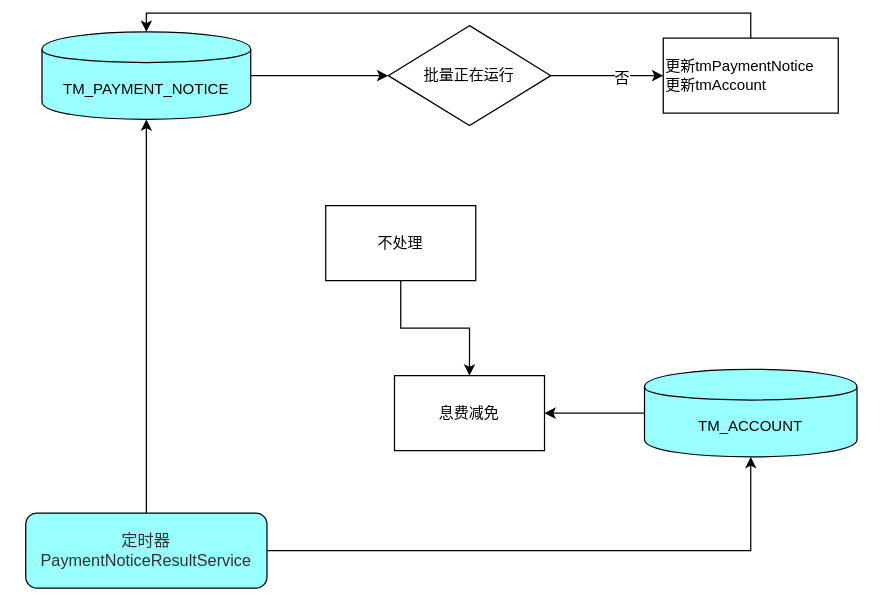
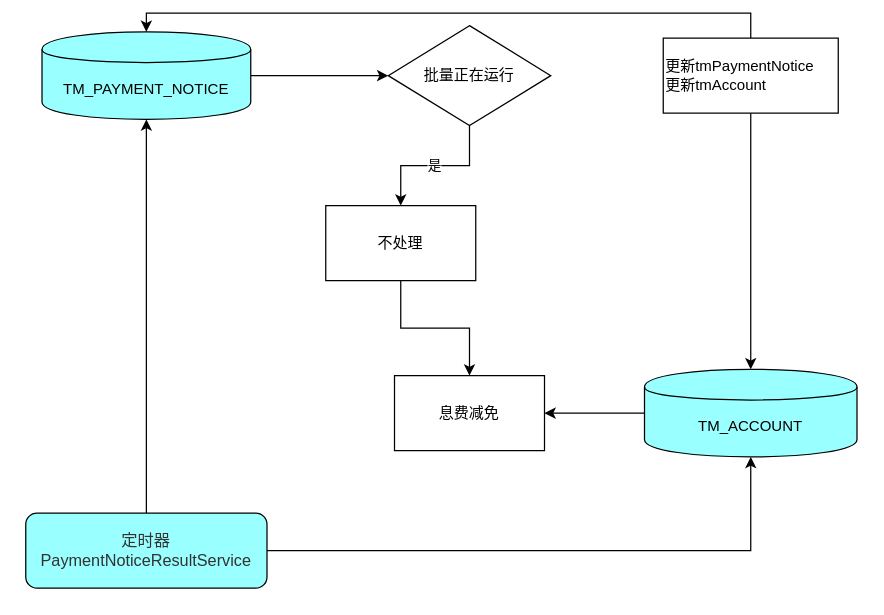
(603, 76) -> none
none -> (439, 166)
none -> (751, 237)
